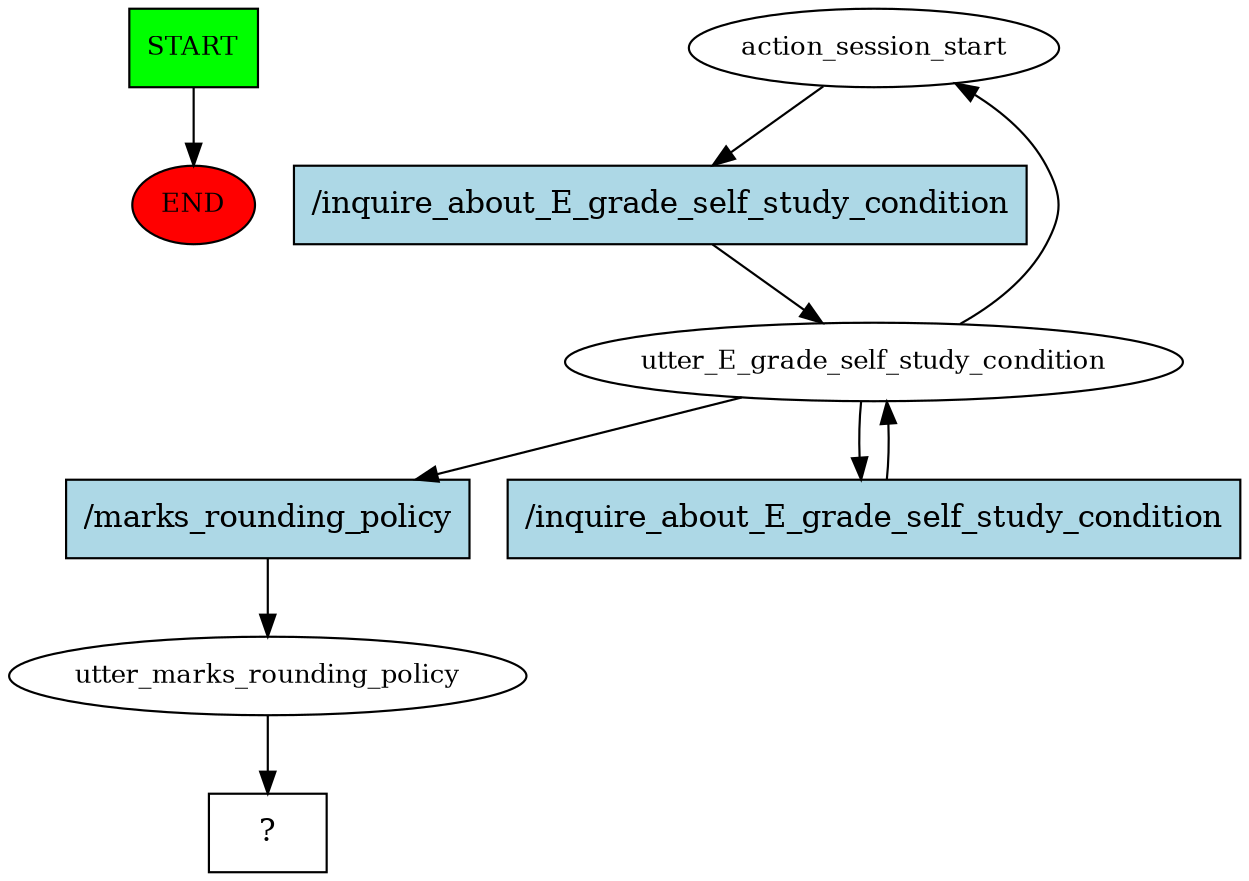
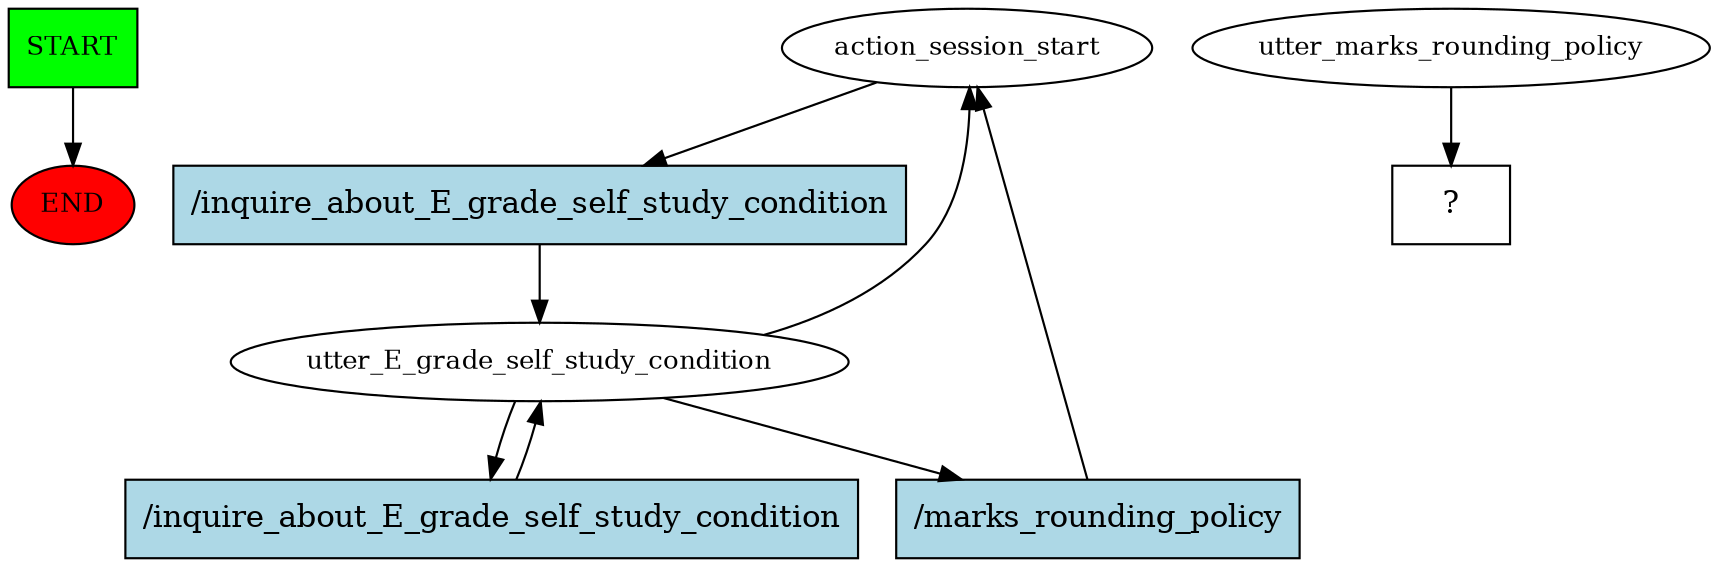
(268, 587) -> (1035, 294)
